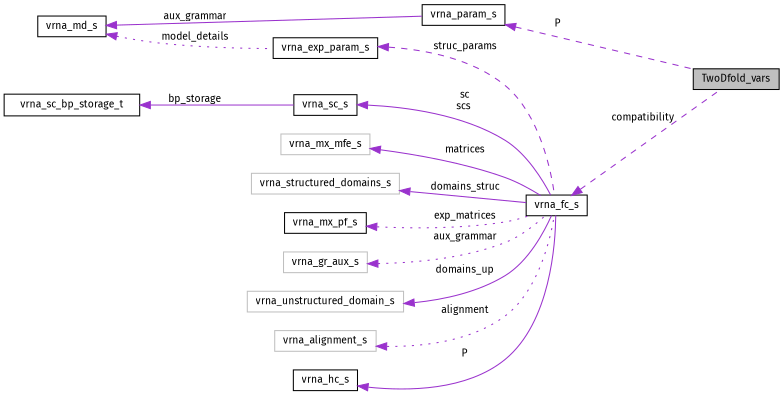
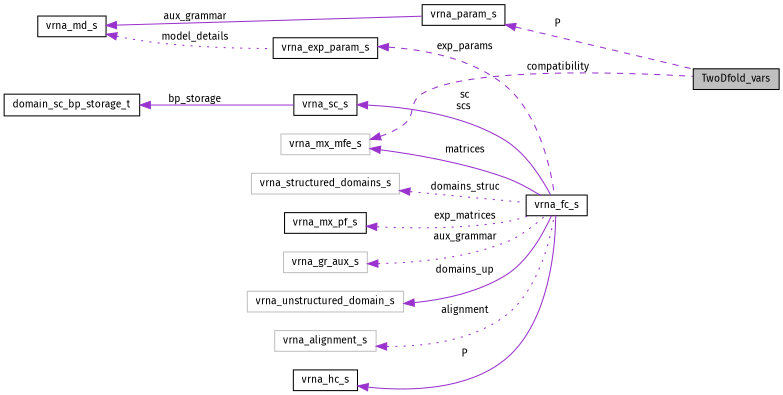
(464, 47) -> (464, 47)
(72, 105) -> (72, 105)
(651, 139) -> (525, 74)
(468, 197) -> (468, 197)
